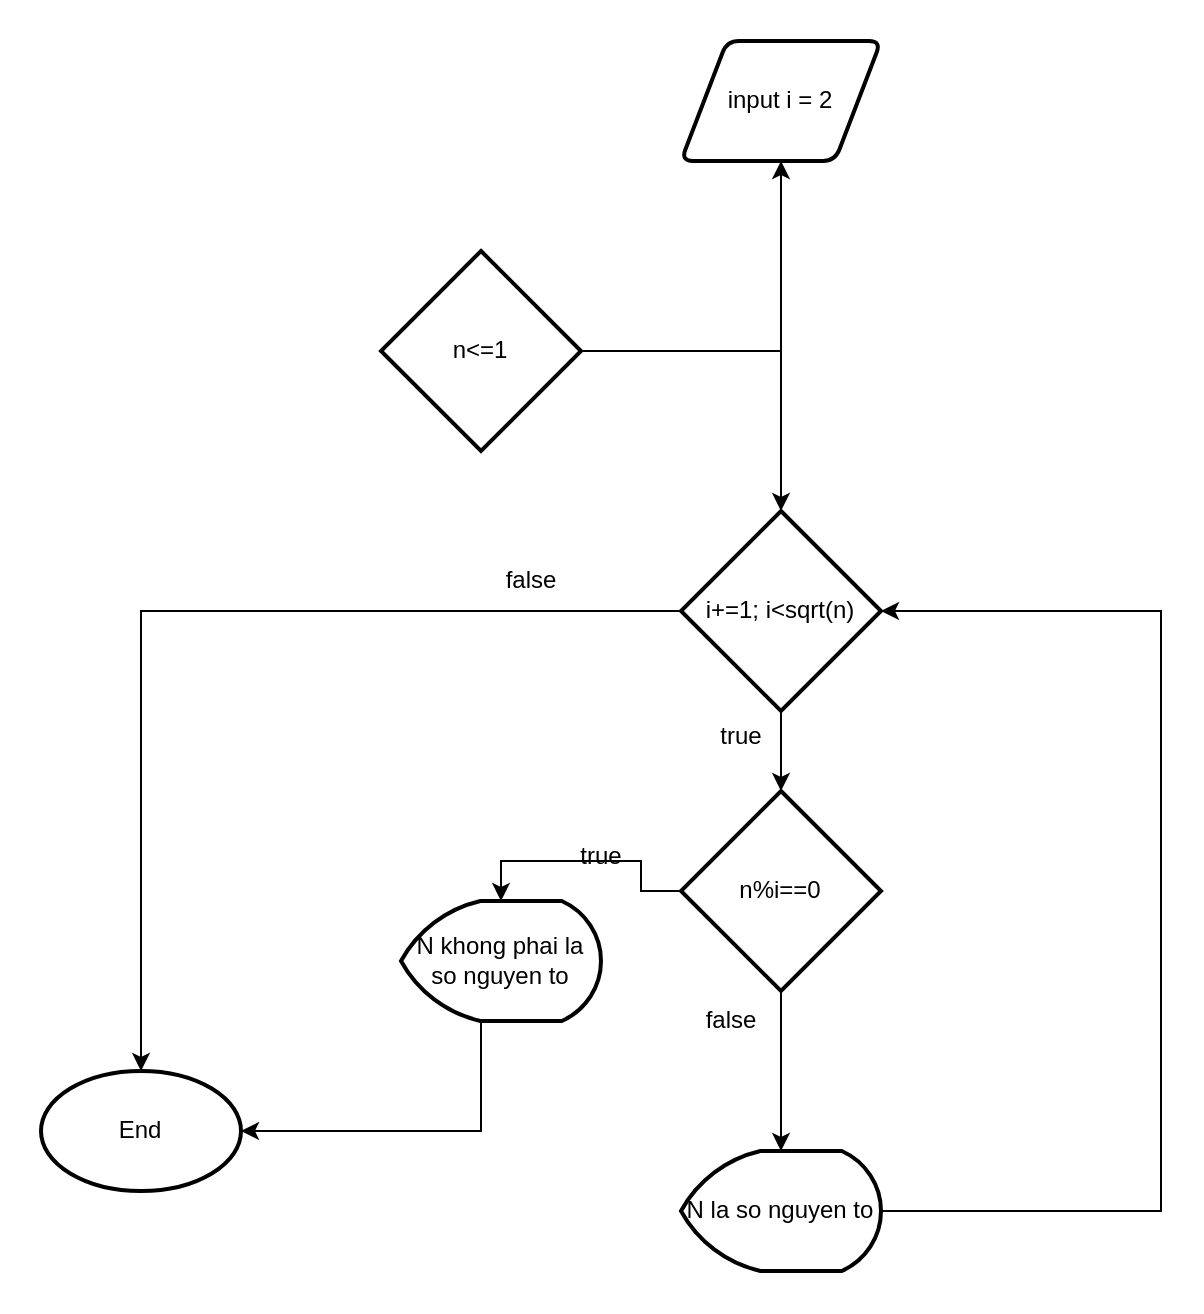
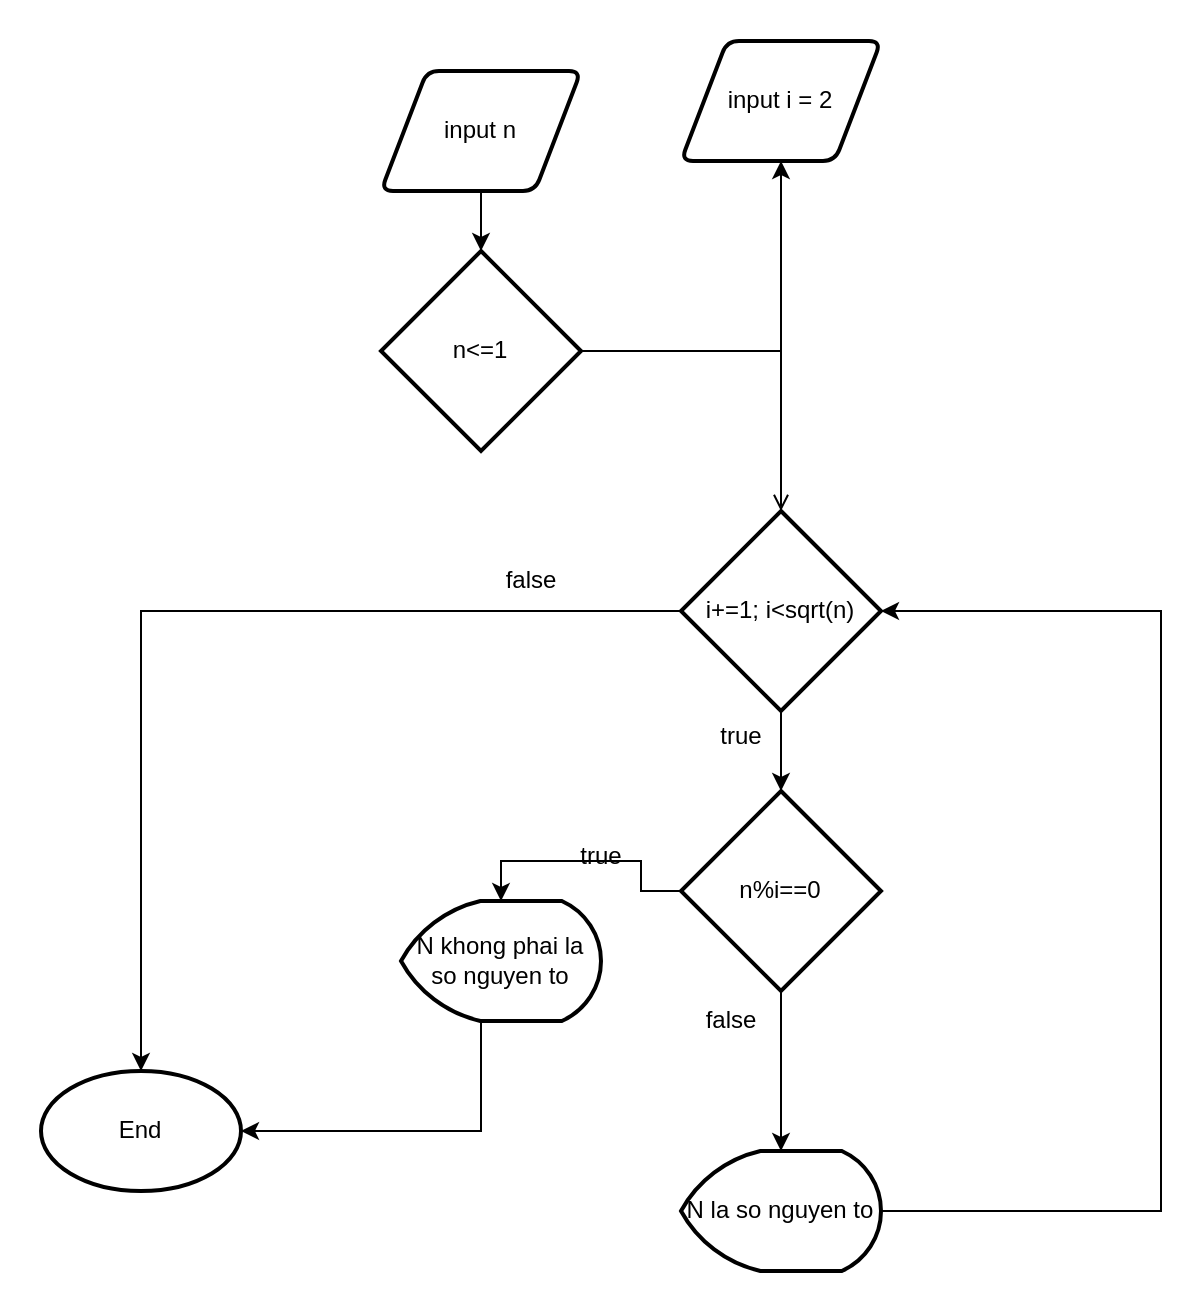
none -> (481, 131)
none -> (481, 228)
(781, 496) -> (781, 499)
